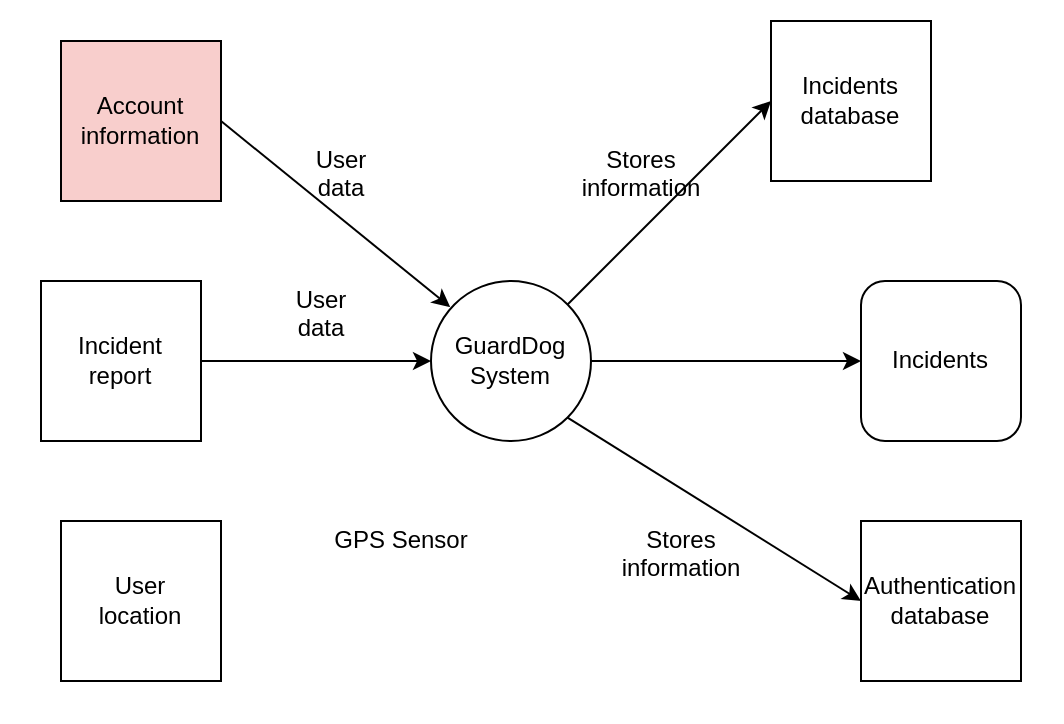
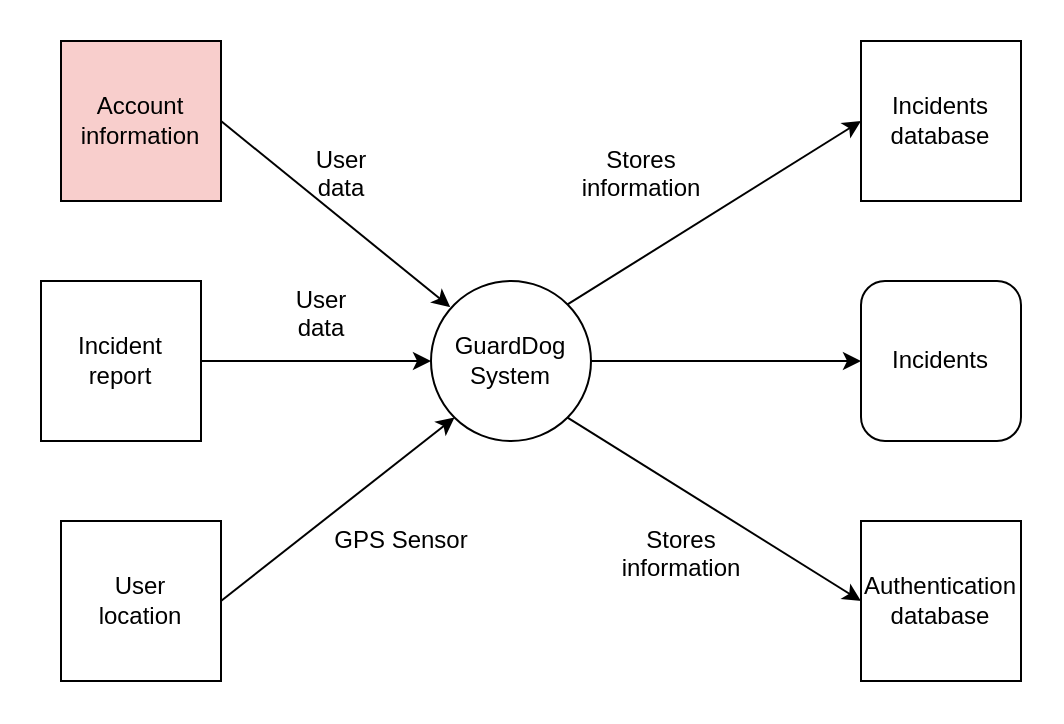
(851, 101) -> (941, 121)
none -> (333, 513)
